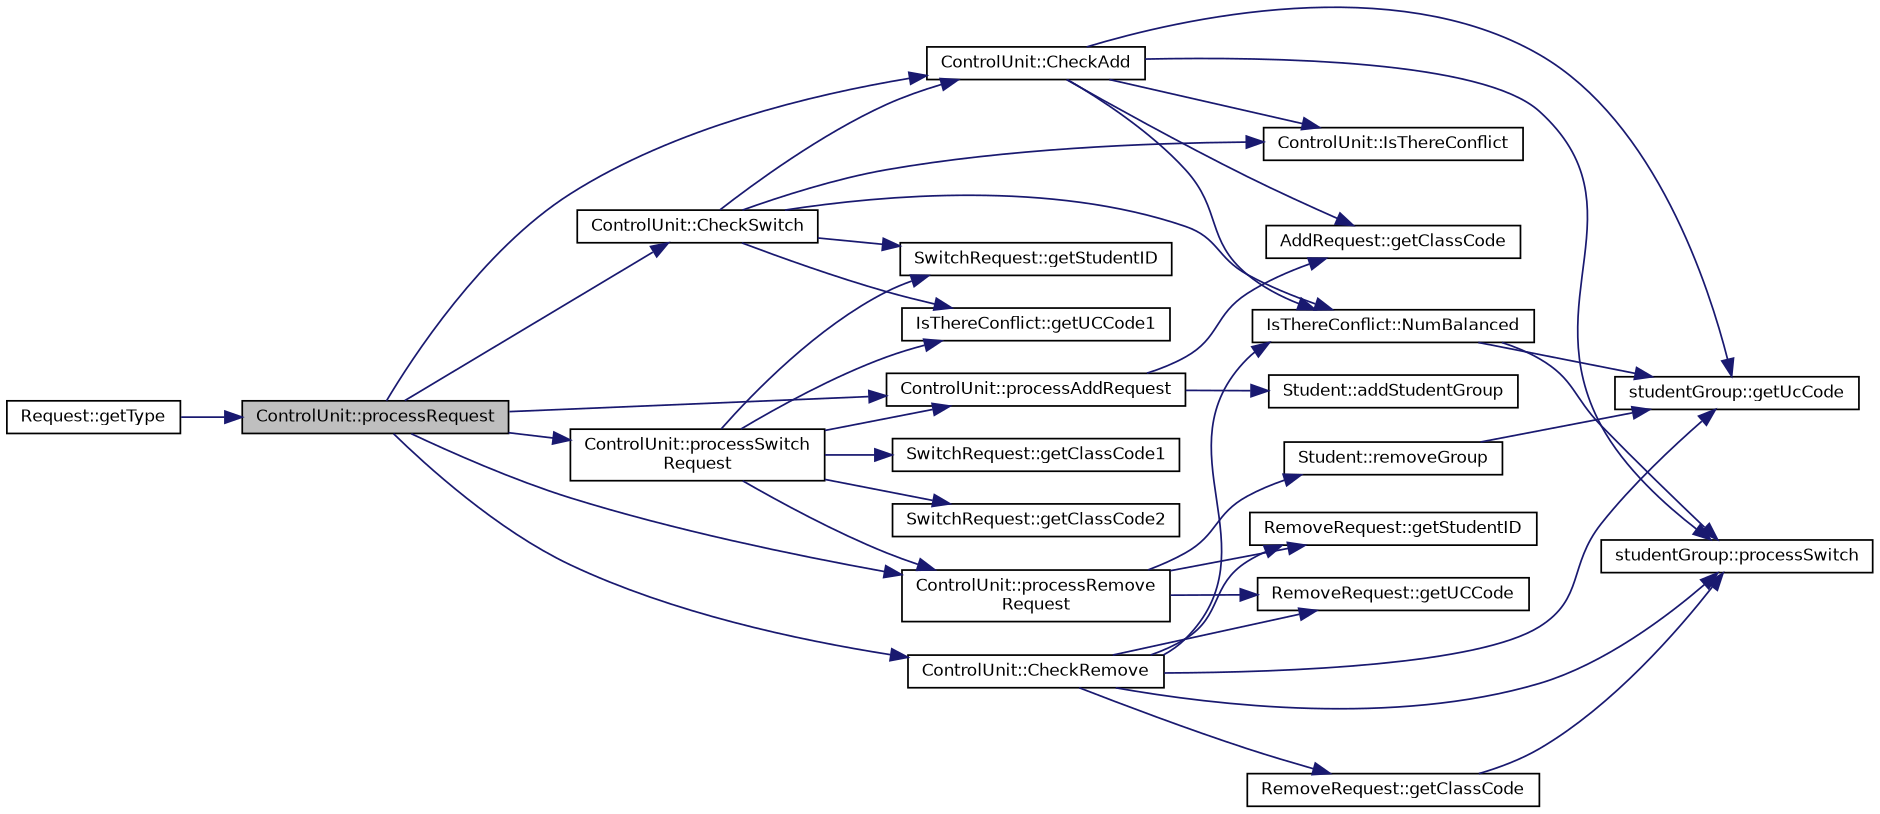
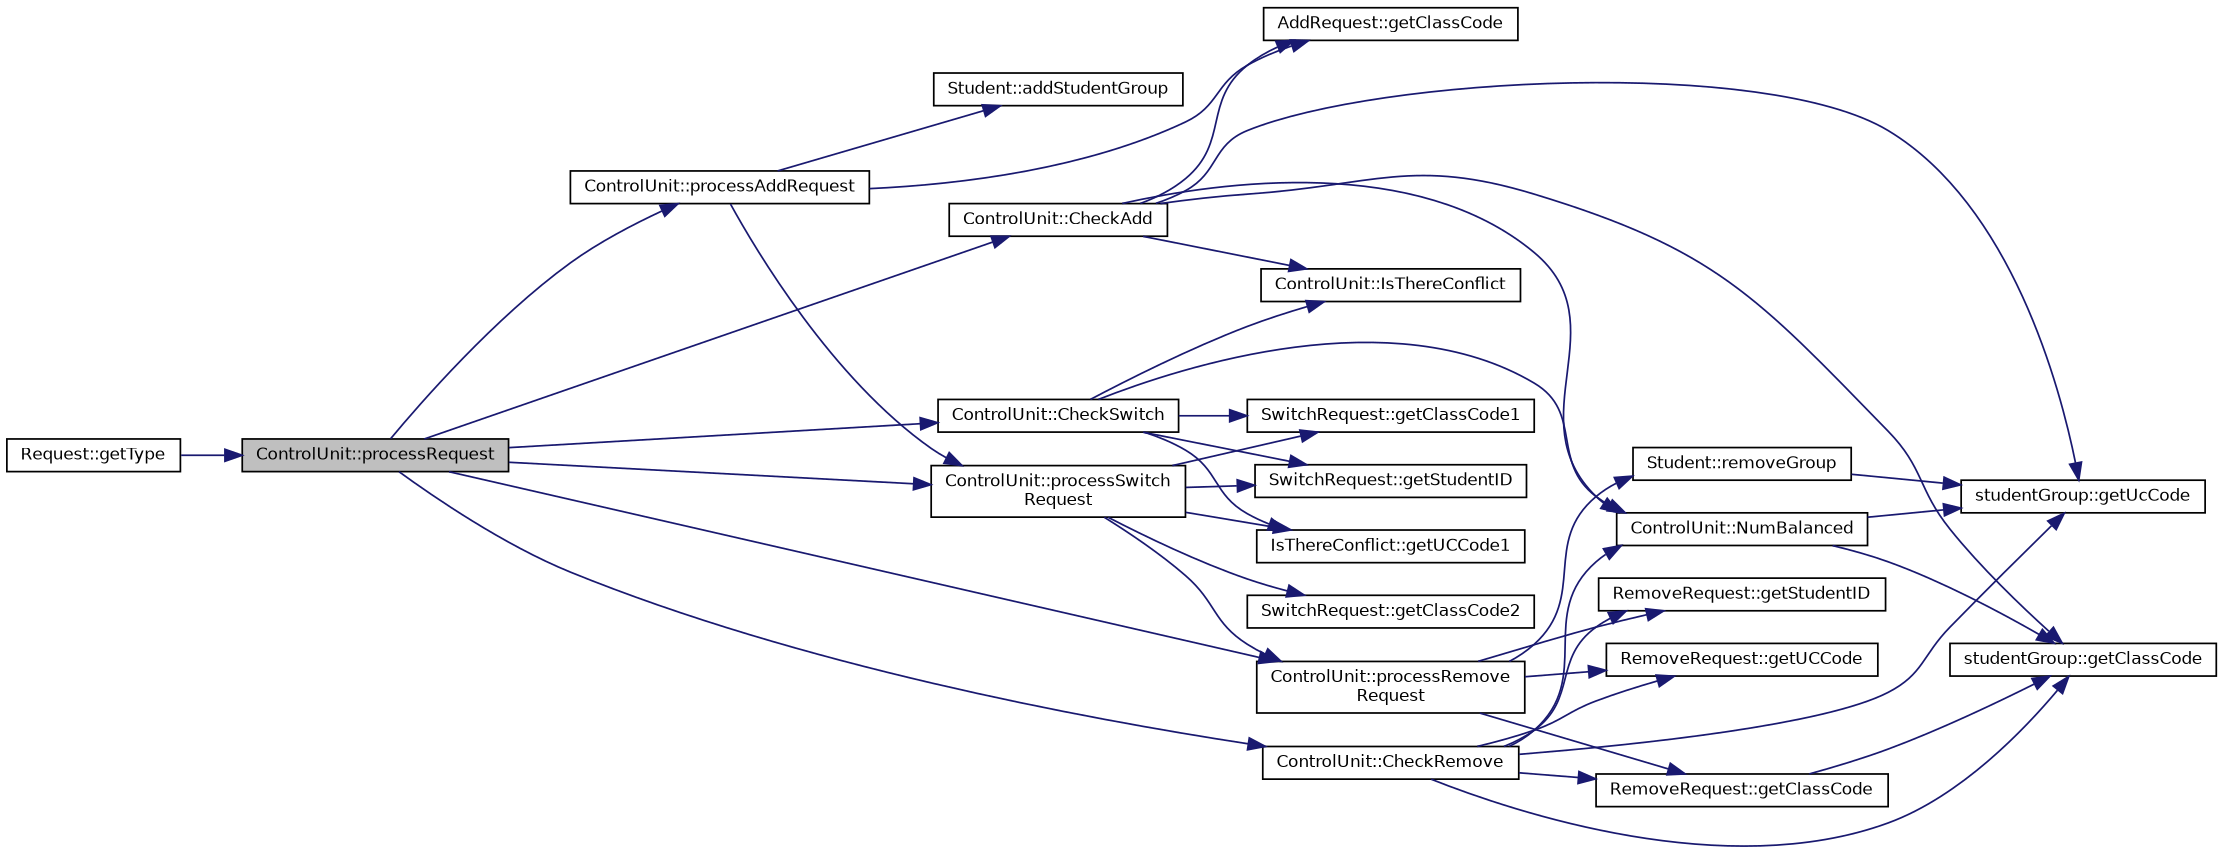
(825, 137) -> (1204, 416)
(1393, 326) -> (1742, 529)
(879, 420) -> (824, 344)
(1737, 556) -> (2083, 660)
none -> (1569, 740)
